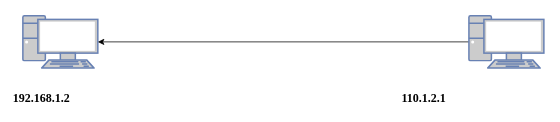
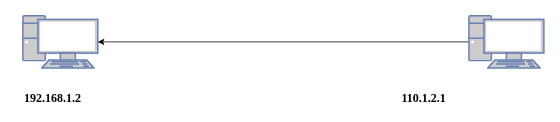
(42, 98) -> (53, 98)
